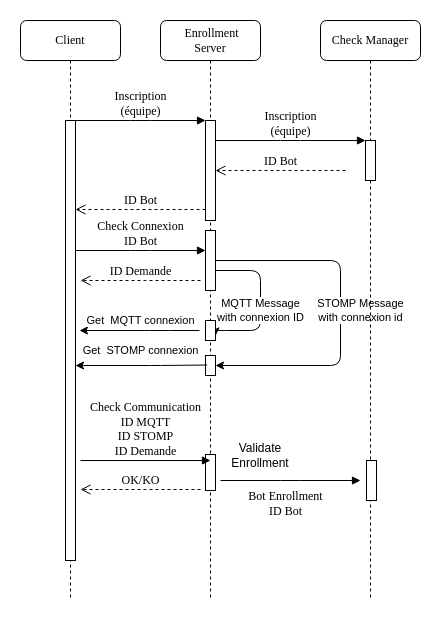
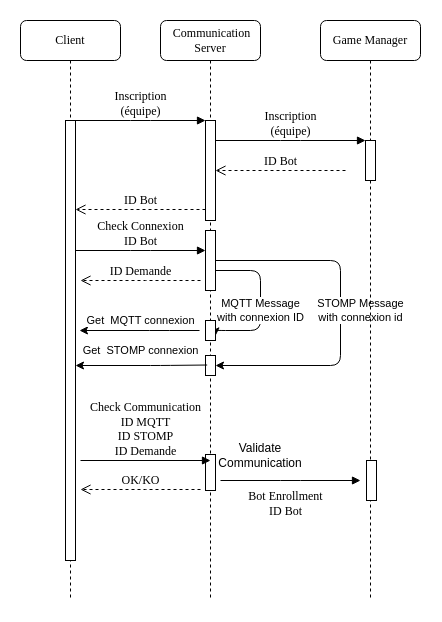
(211, 41) -> (211, 41)
(371, 41) -> (371, 41)
(261, 456) -> (261, 456)
